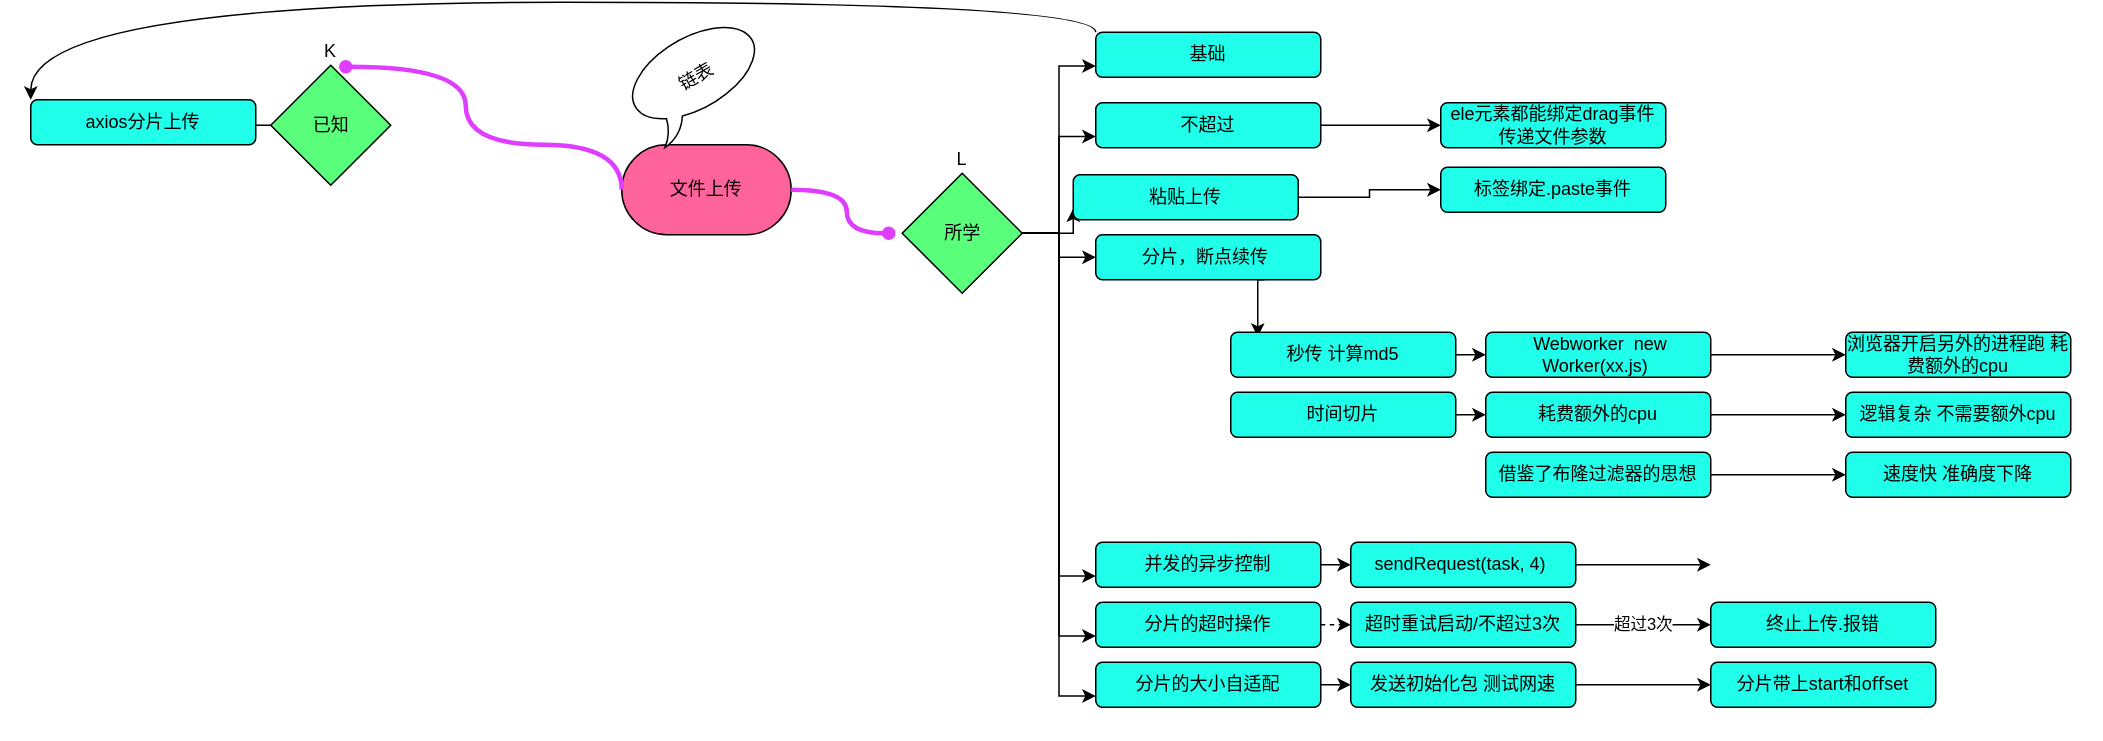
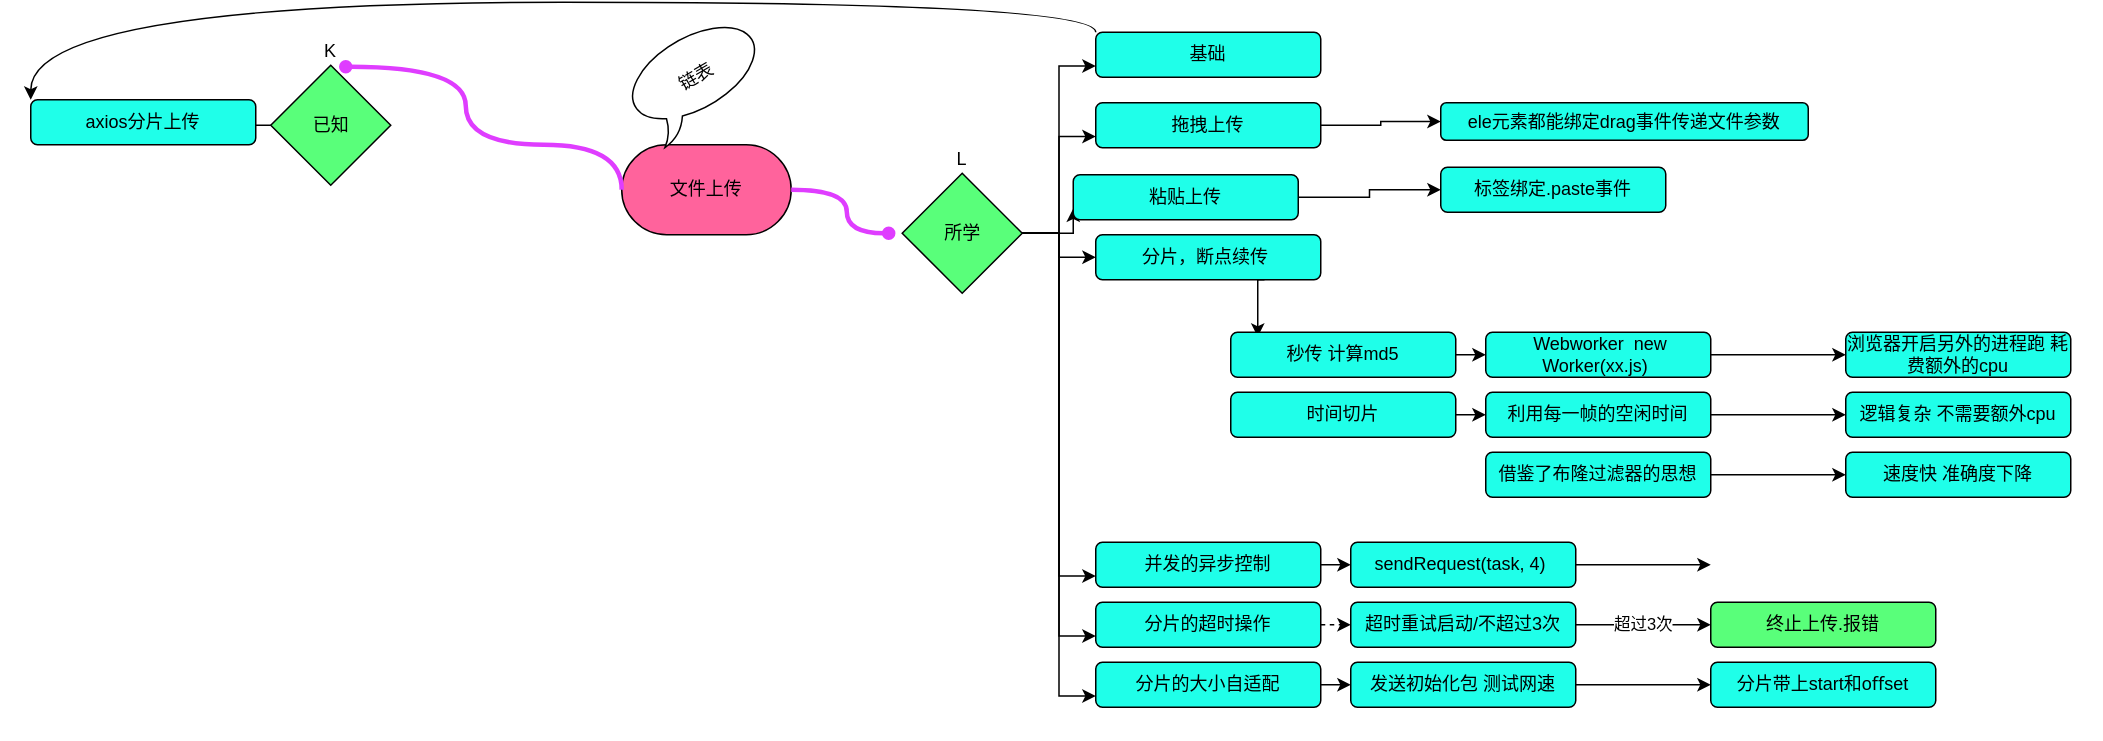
(1208, 125) -> (1208, 125)
(1553, 125) -> (1625, 122)
(1598, 415) -> (1598, 415)
(1823, 625) -> (1823, 625)
